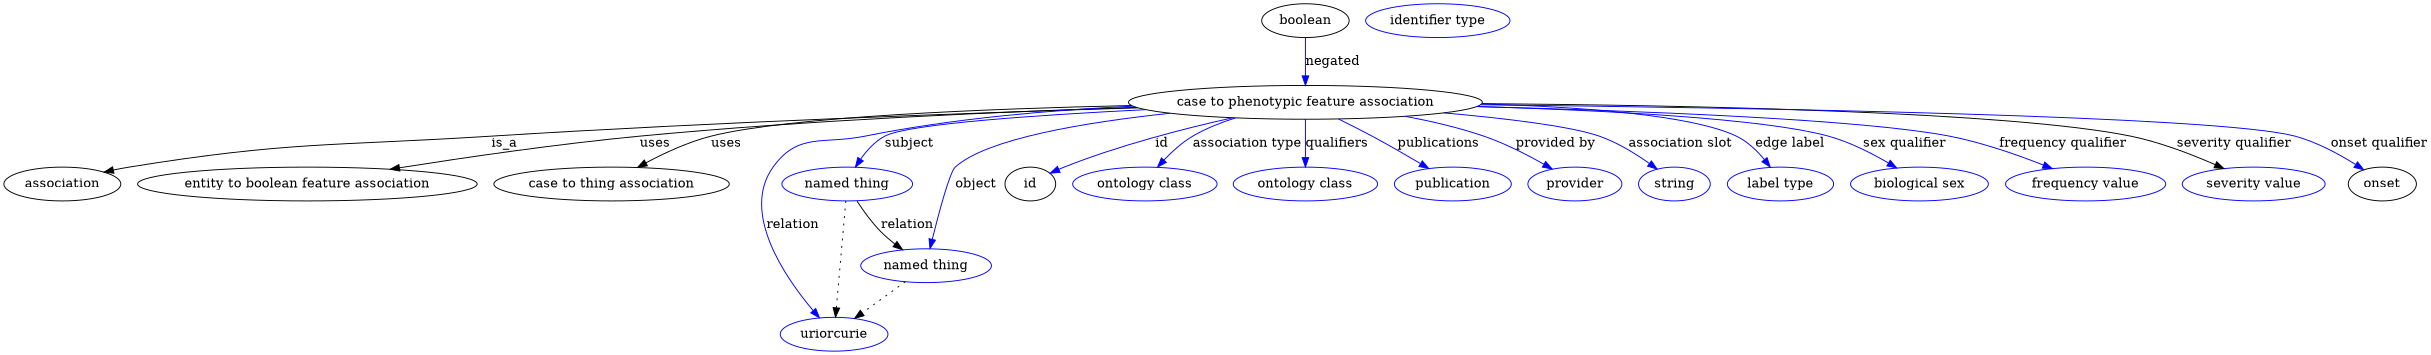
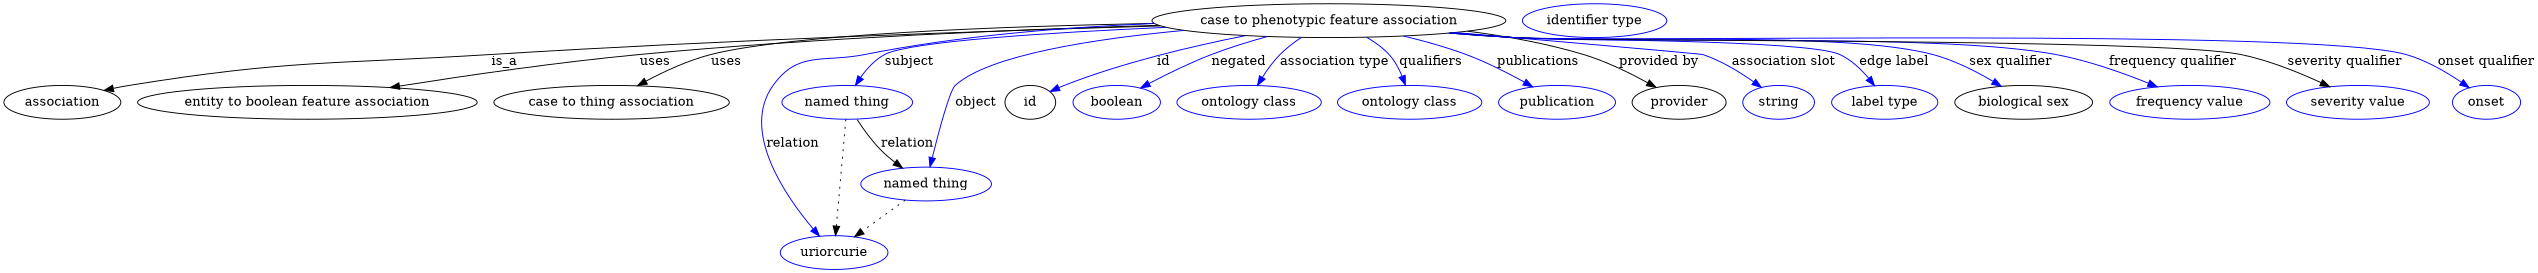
(1305, 21) -> (1117, 102)
(1305, 57) -> (1207, 56)
(1477, 134) -> (1560, 48)
(1575, 184) -> (1679, 102)
(1919, 184) -> (2024, 102)
(2382, 184) -> (2487, 102)
